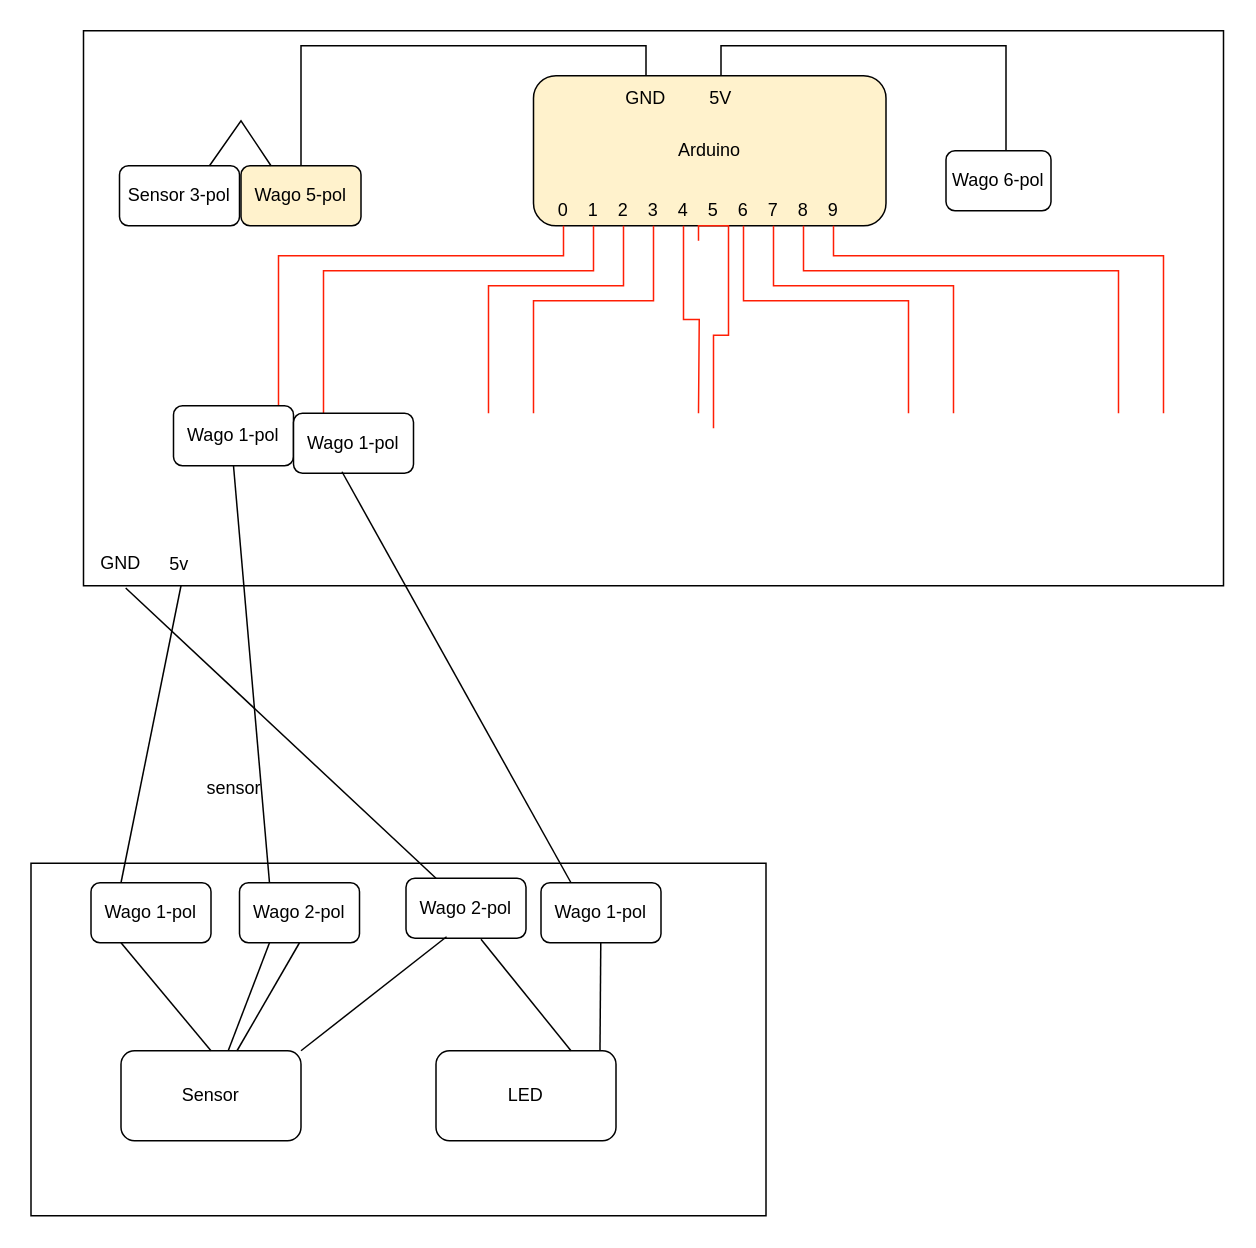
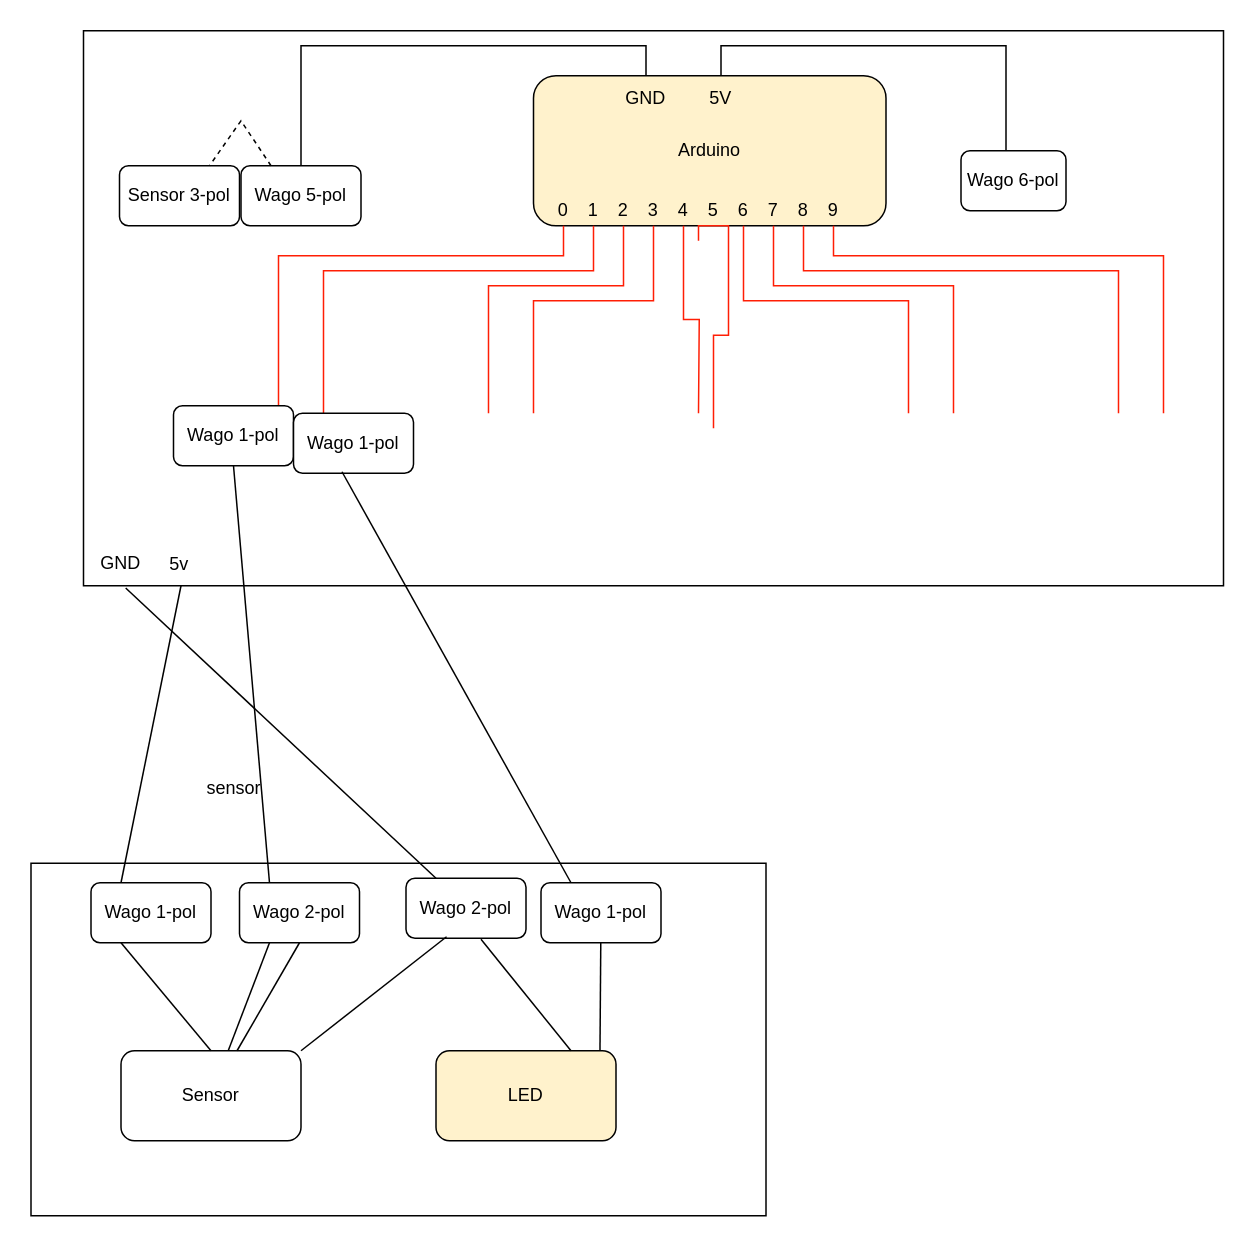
(240, 122) -> (240, 122)
(998, 181) -> (1013, 181)
(301, 196) -> (301, 196)
(526, 1096) -> (526, 1096)
